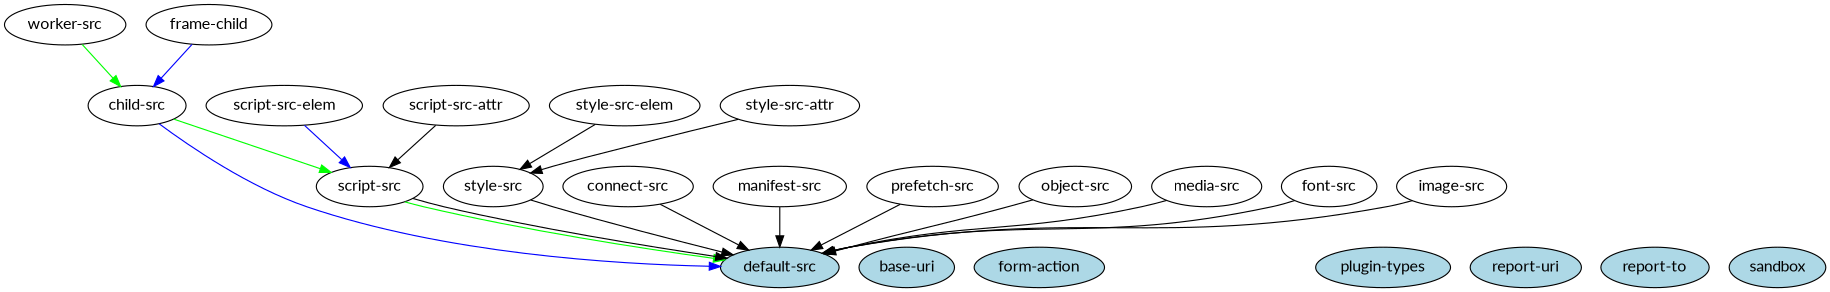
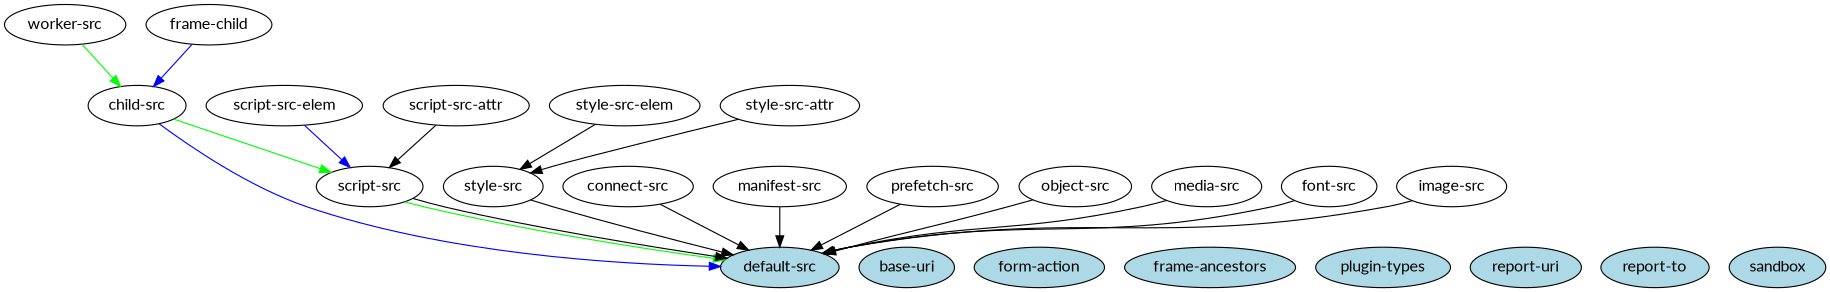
none -> (1210, 267)
